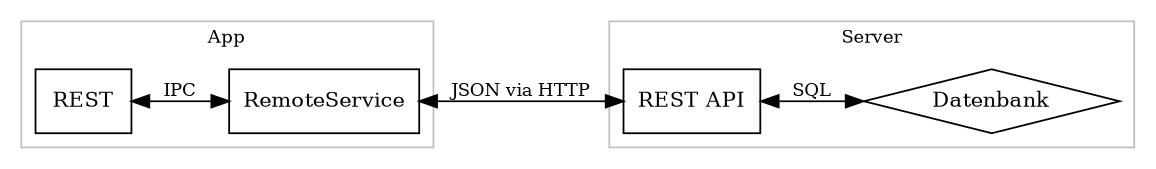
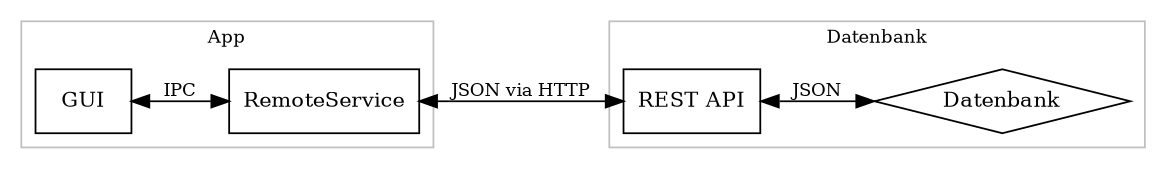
(872, 38) -> (877, 38)
(812, 91) -> (817, 91)
(83, 101) -> (83, 101)
